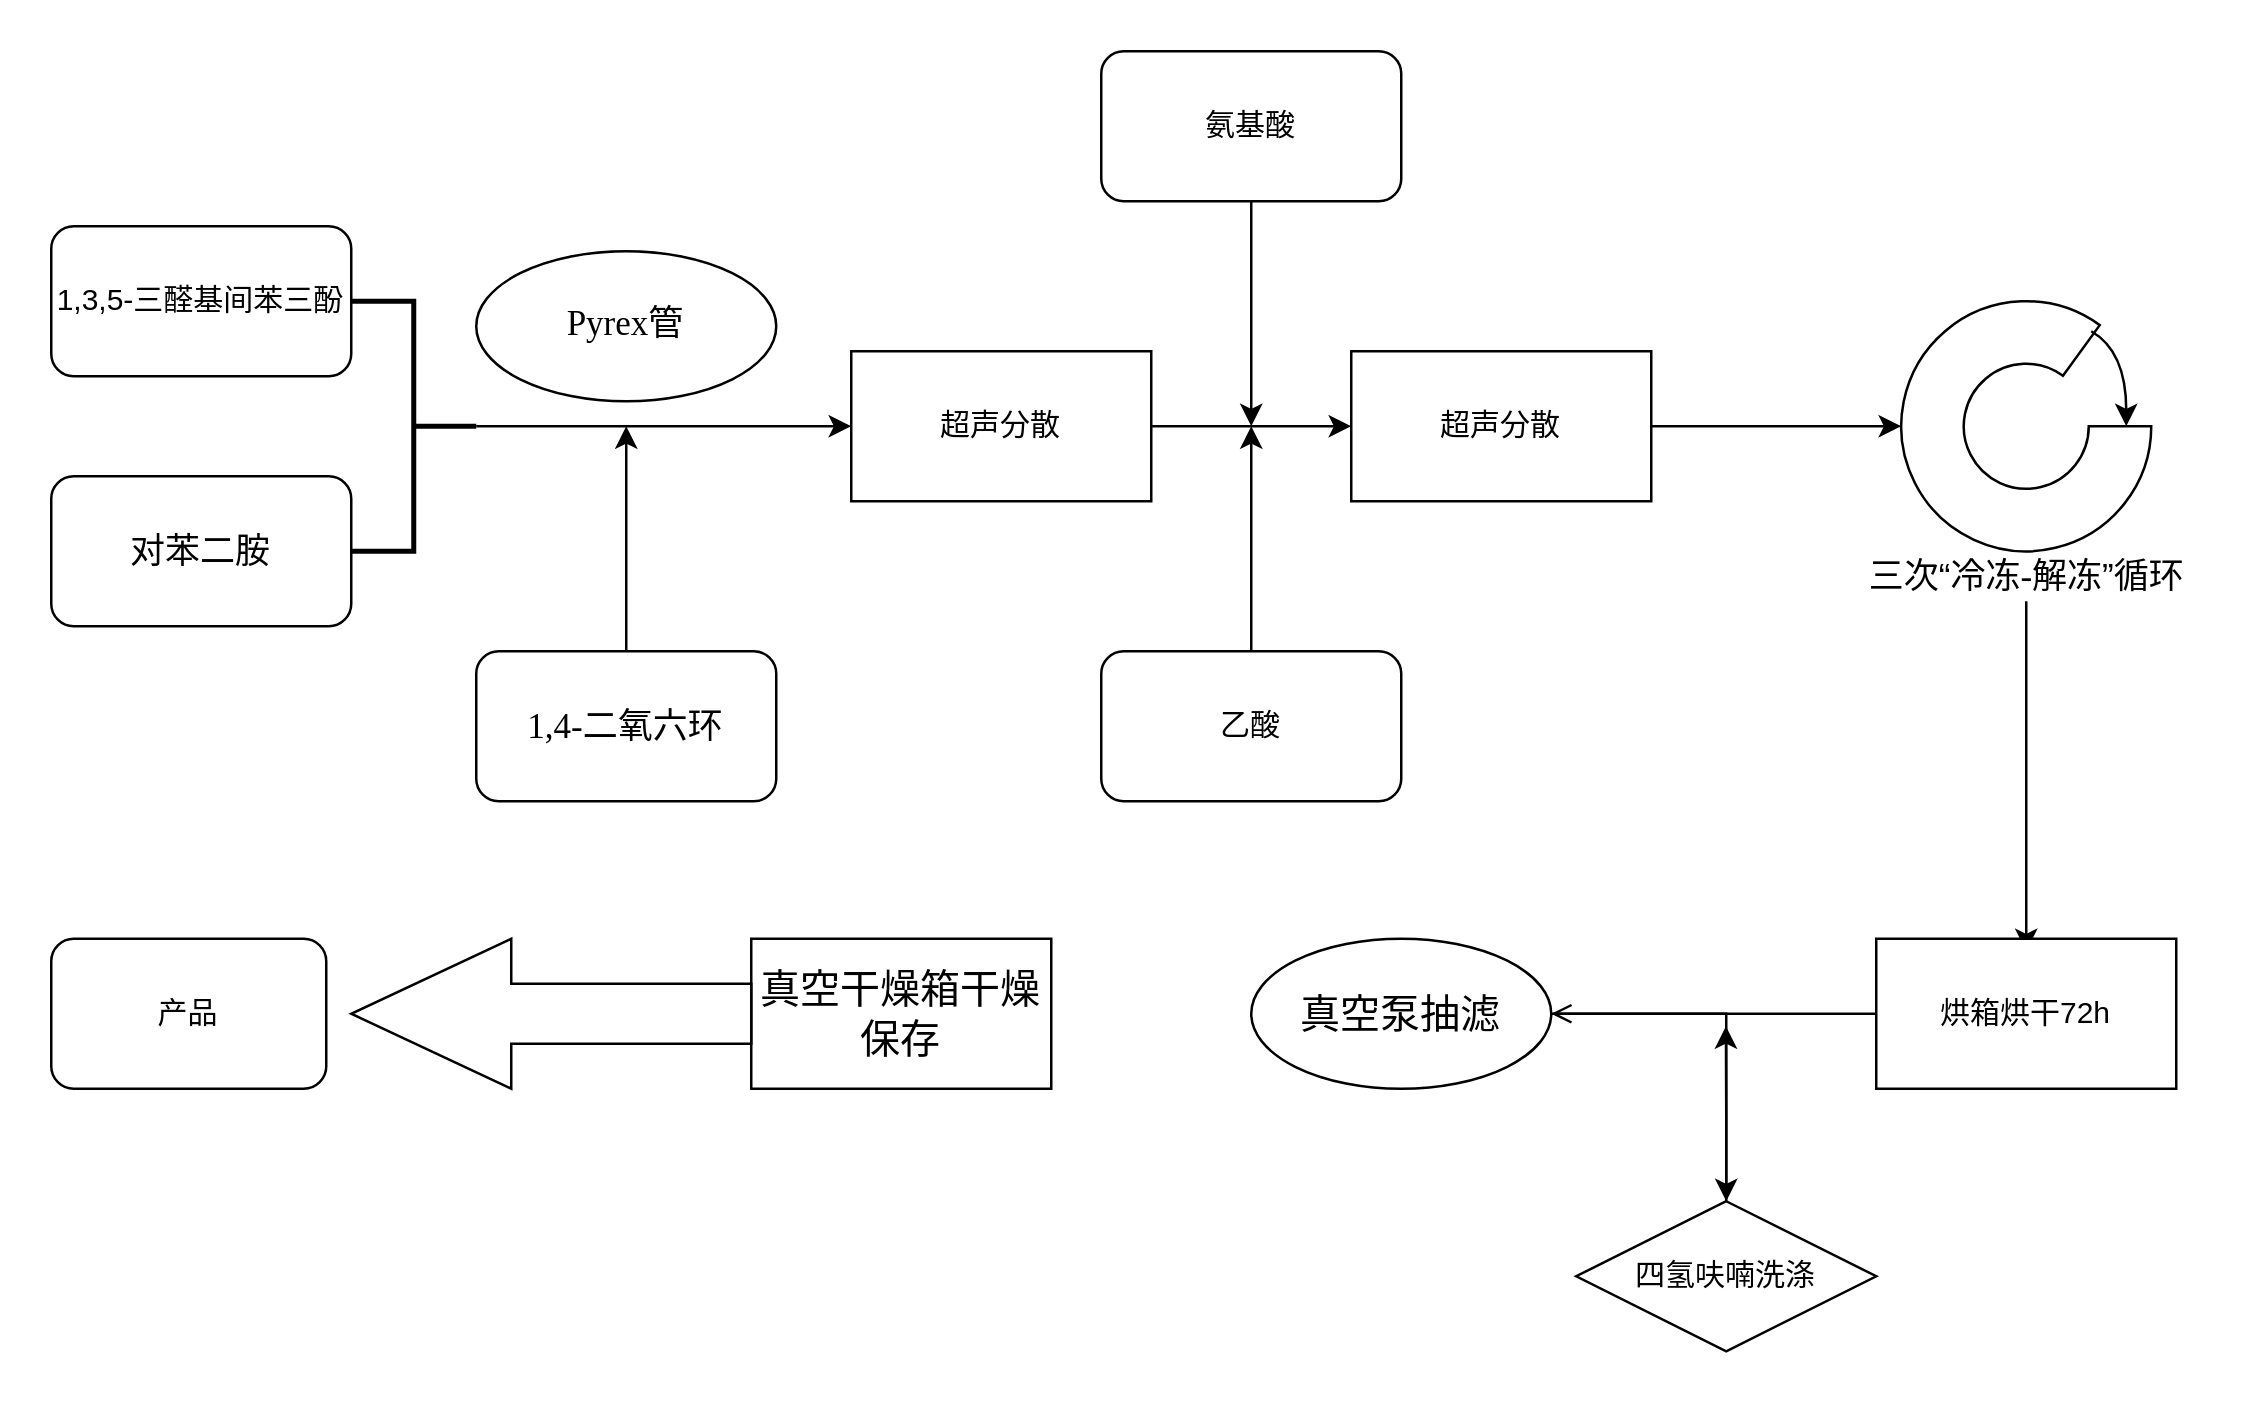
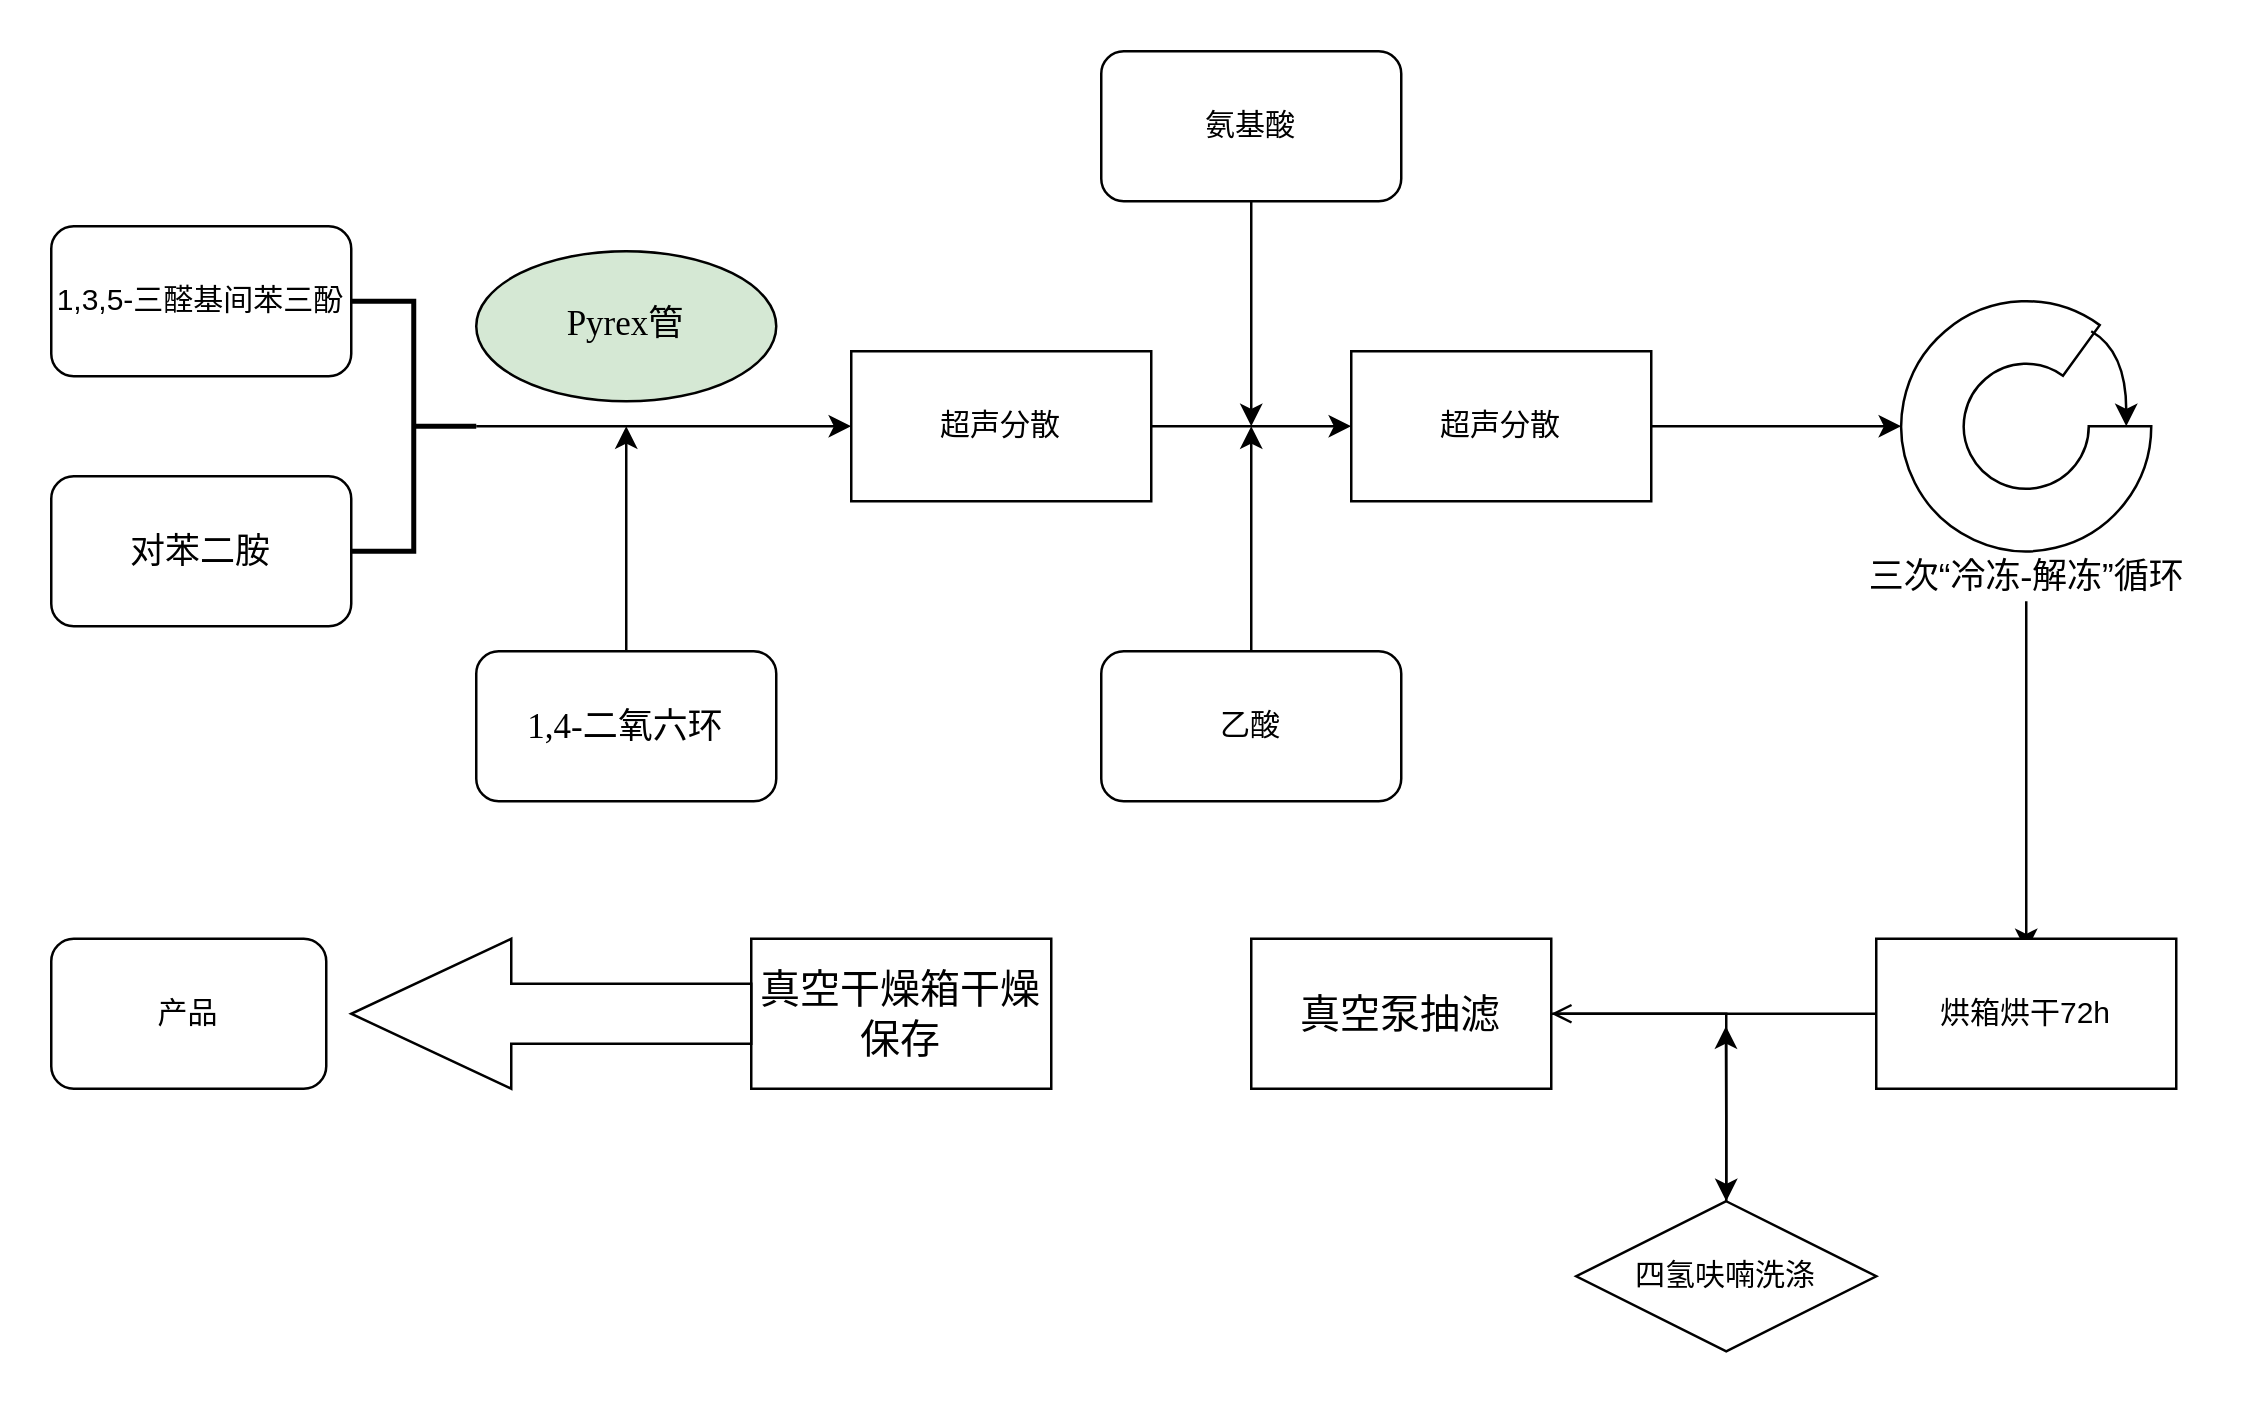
(626, 326) -> (626, 326)
(1401, 1014) -> (1401, 1014)
